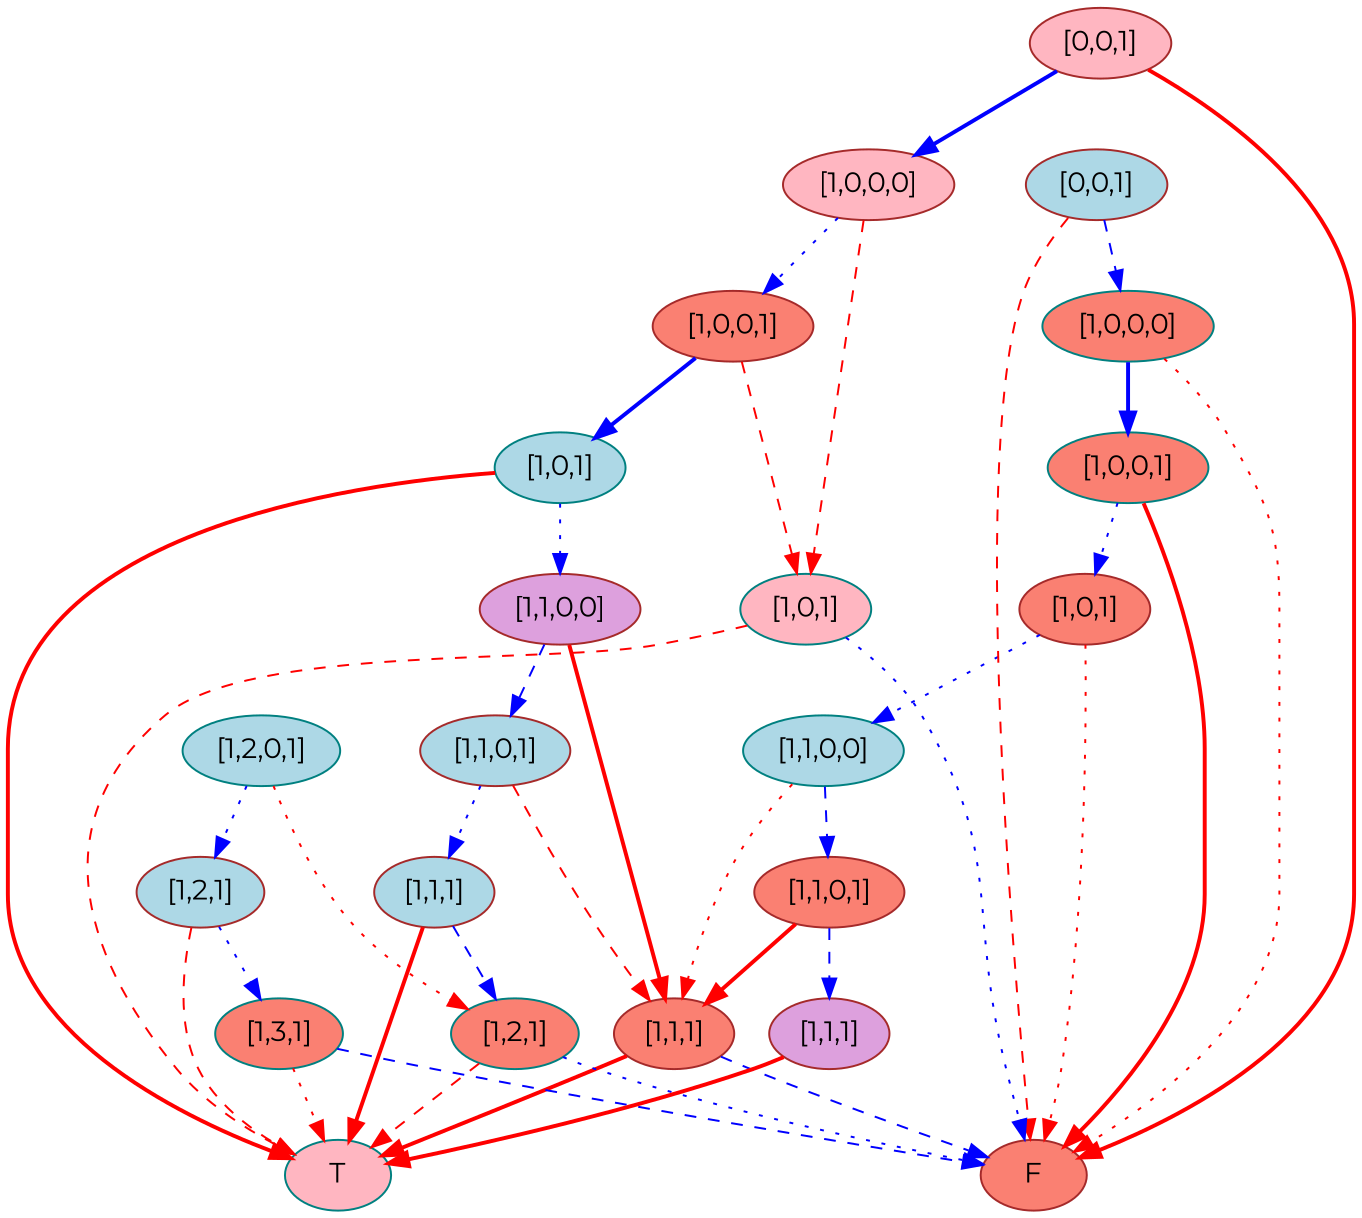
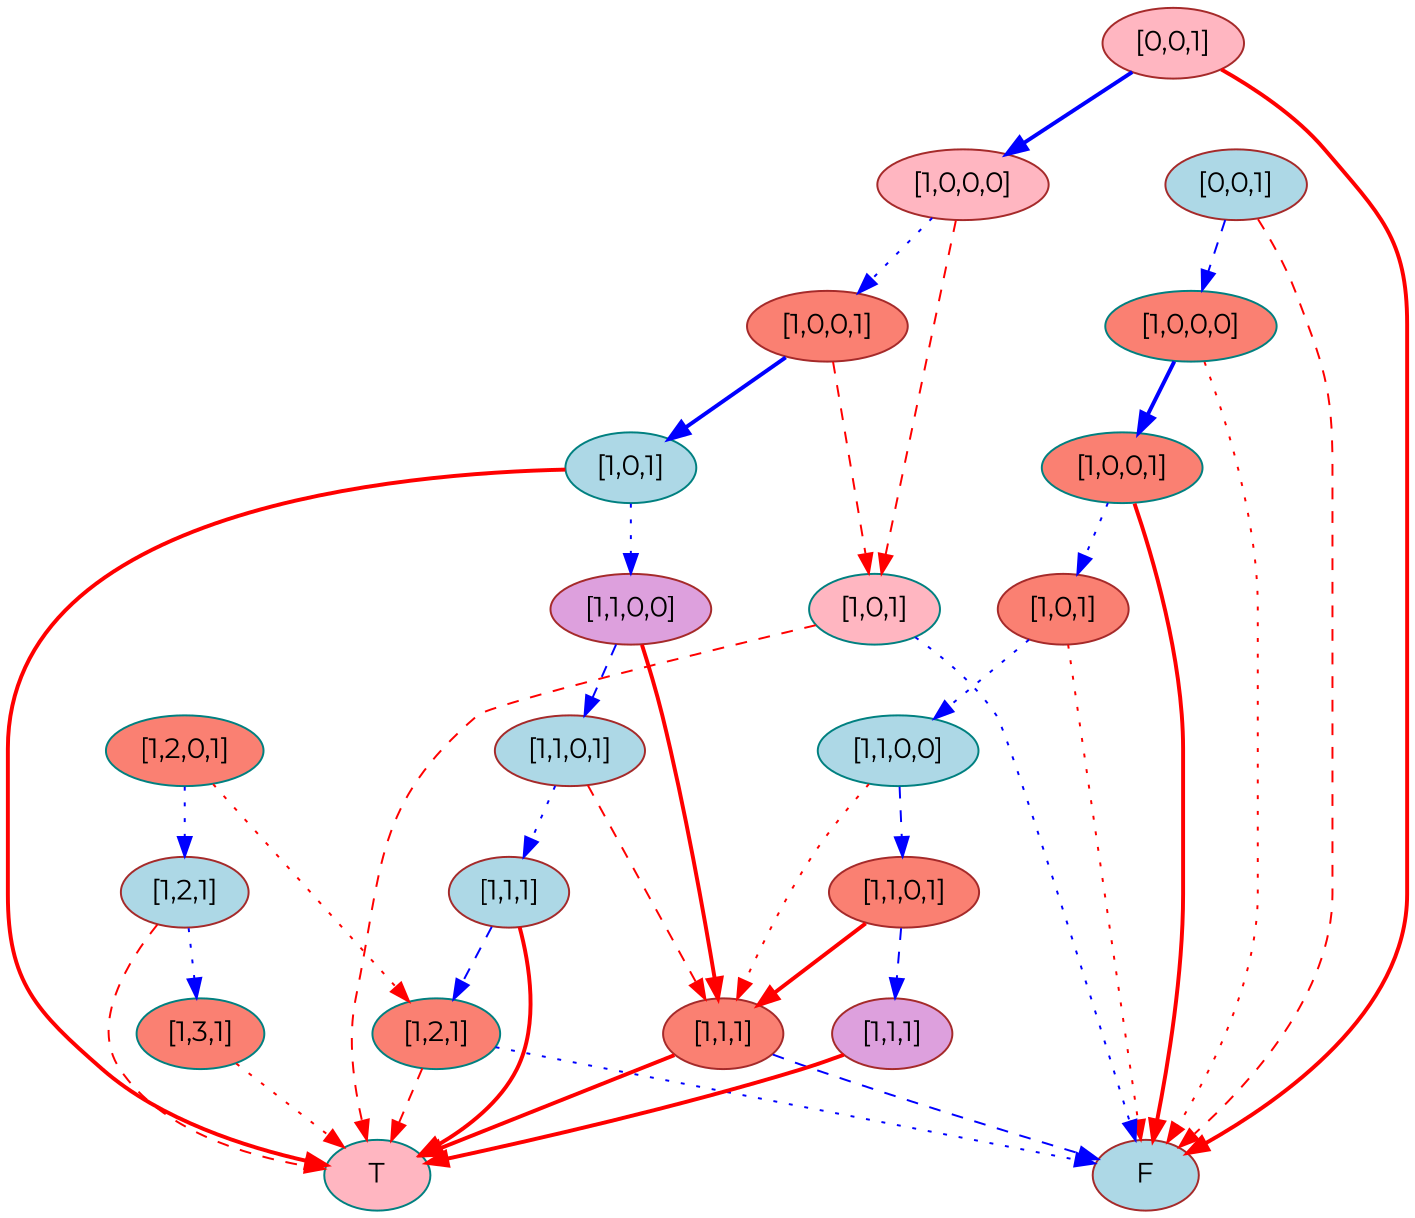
(261, 751) -> (185, 751)
(665, 1112) -> none
(1034, 1175) -> (1146, 1175)
